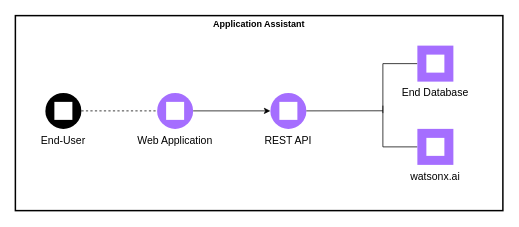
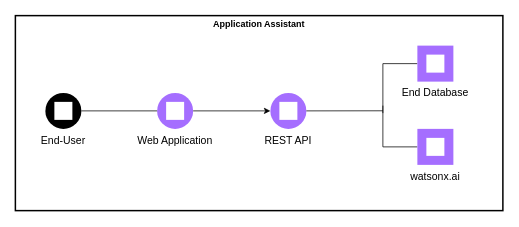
(120, 111) -> (120, 111)
